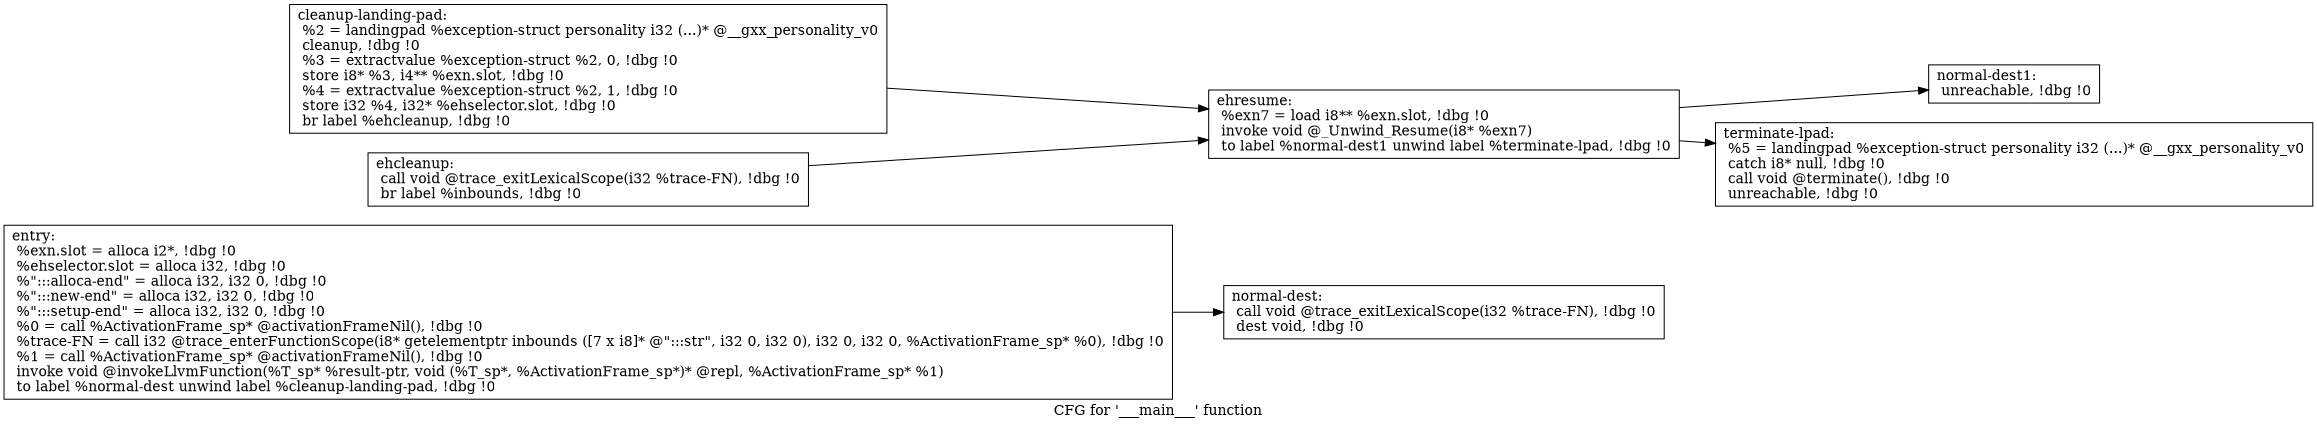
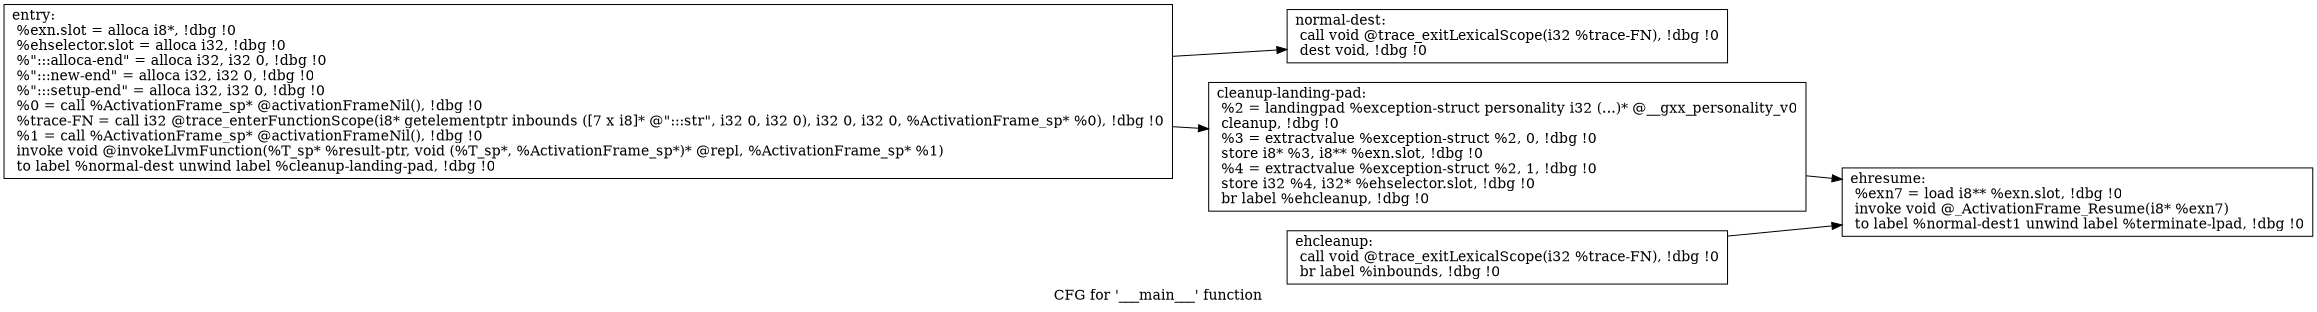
(431, 76) -> (1350, 154)
(2014, 84) -> none
none -> (1185, 127)
(1375, 131) -> (2040, 209)
(2014, 164) -> none
(124, 251) -> (124, 31)
